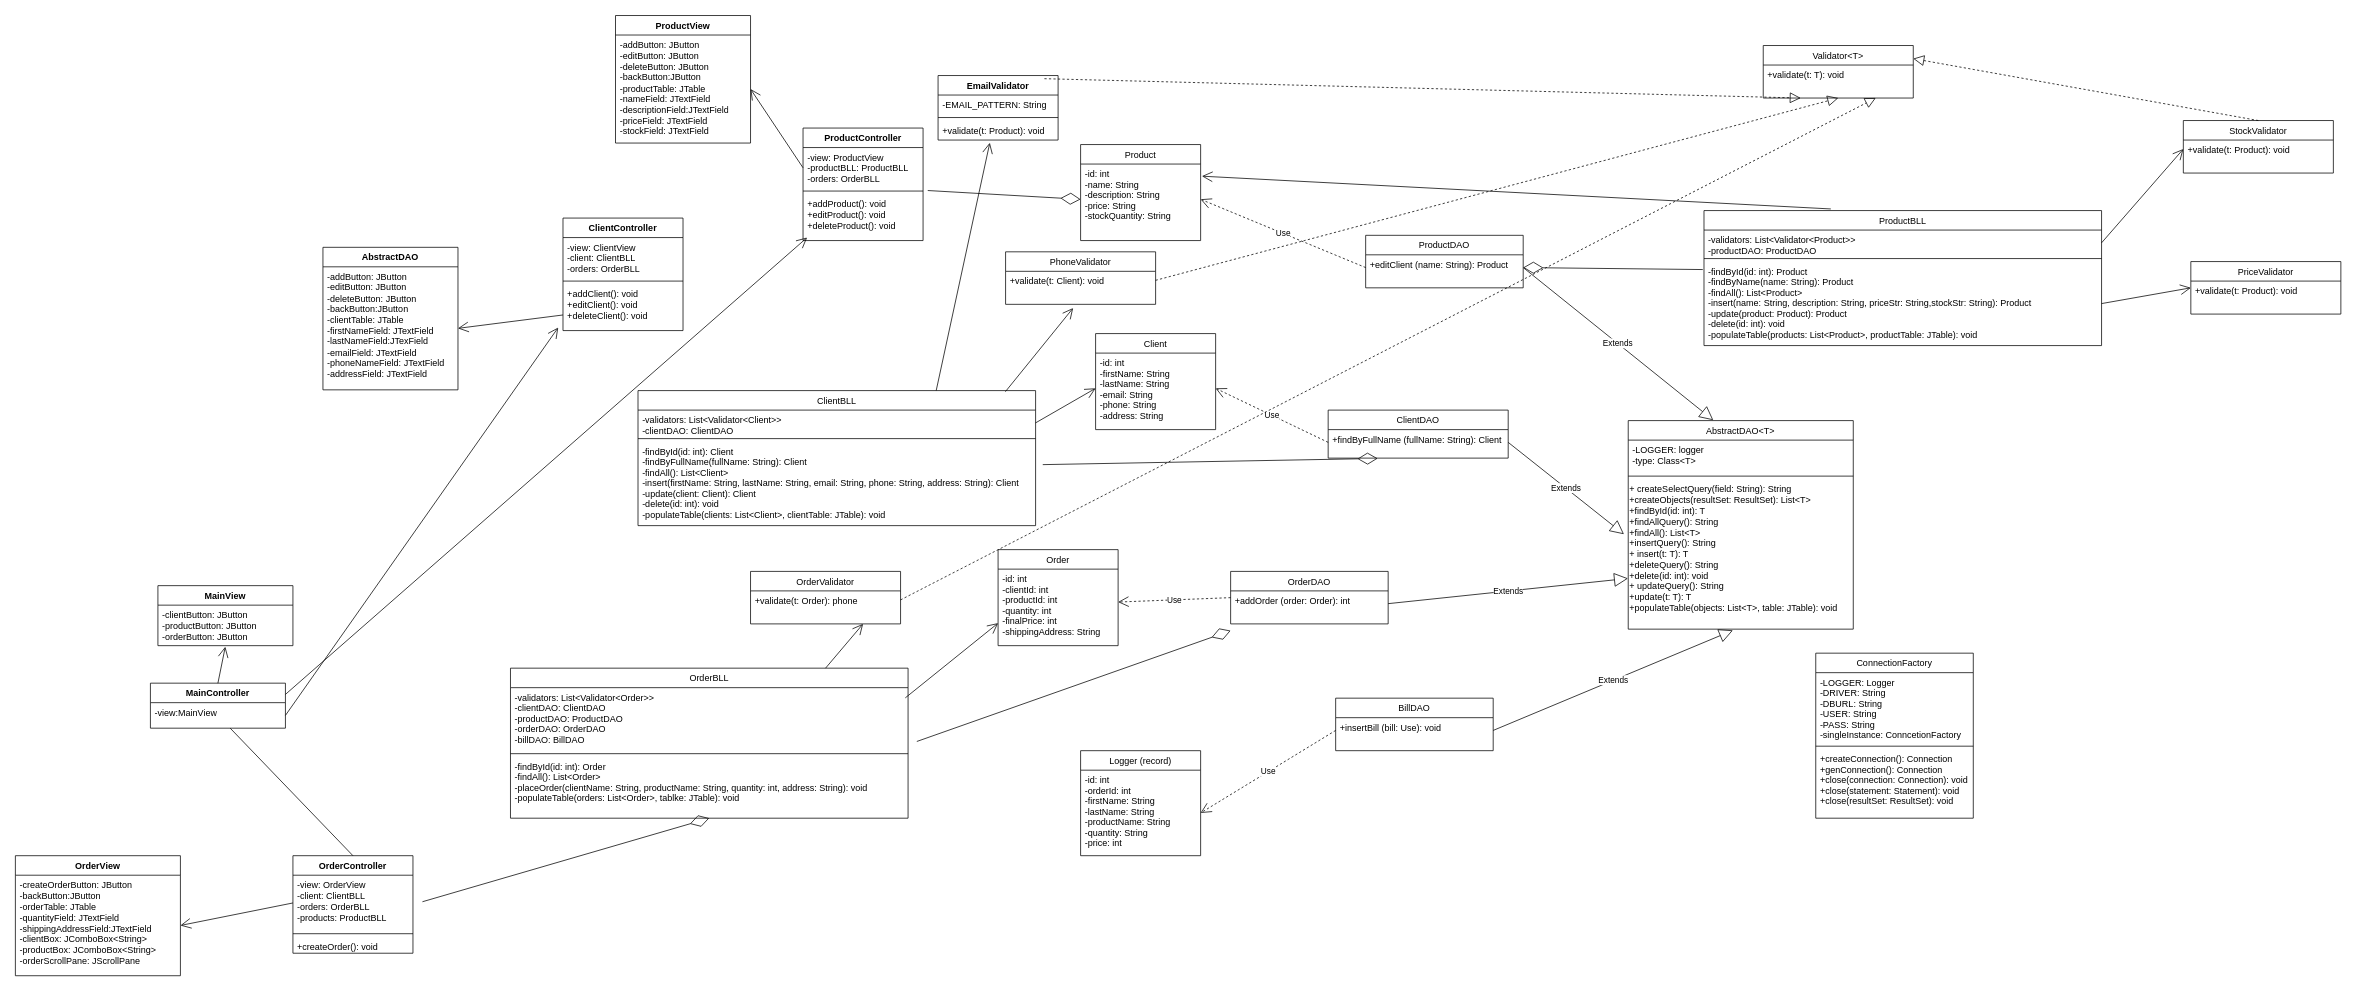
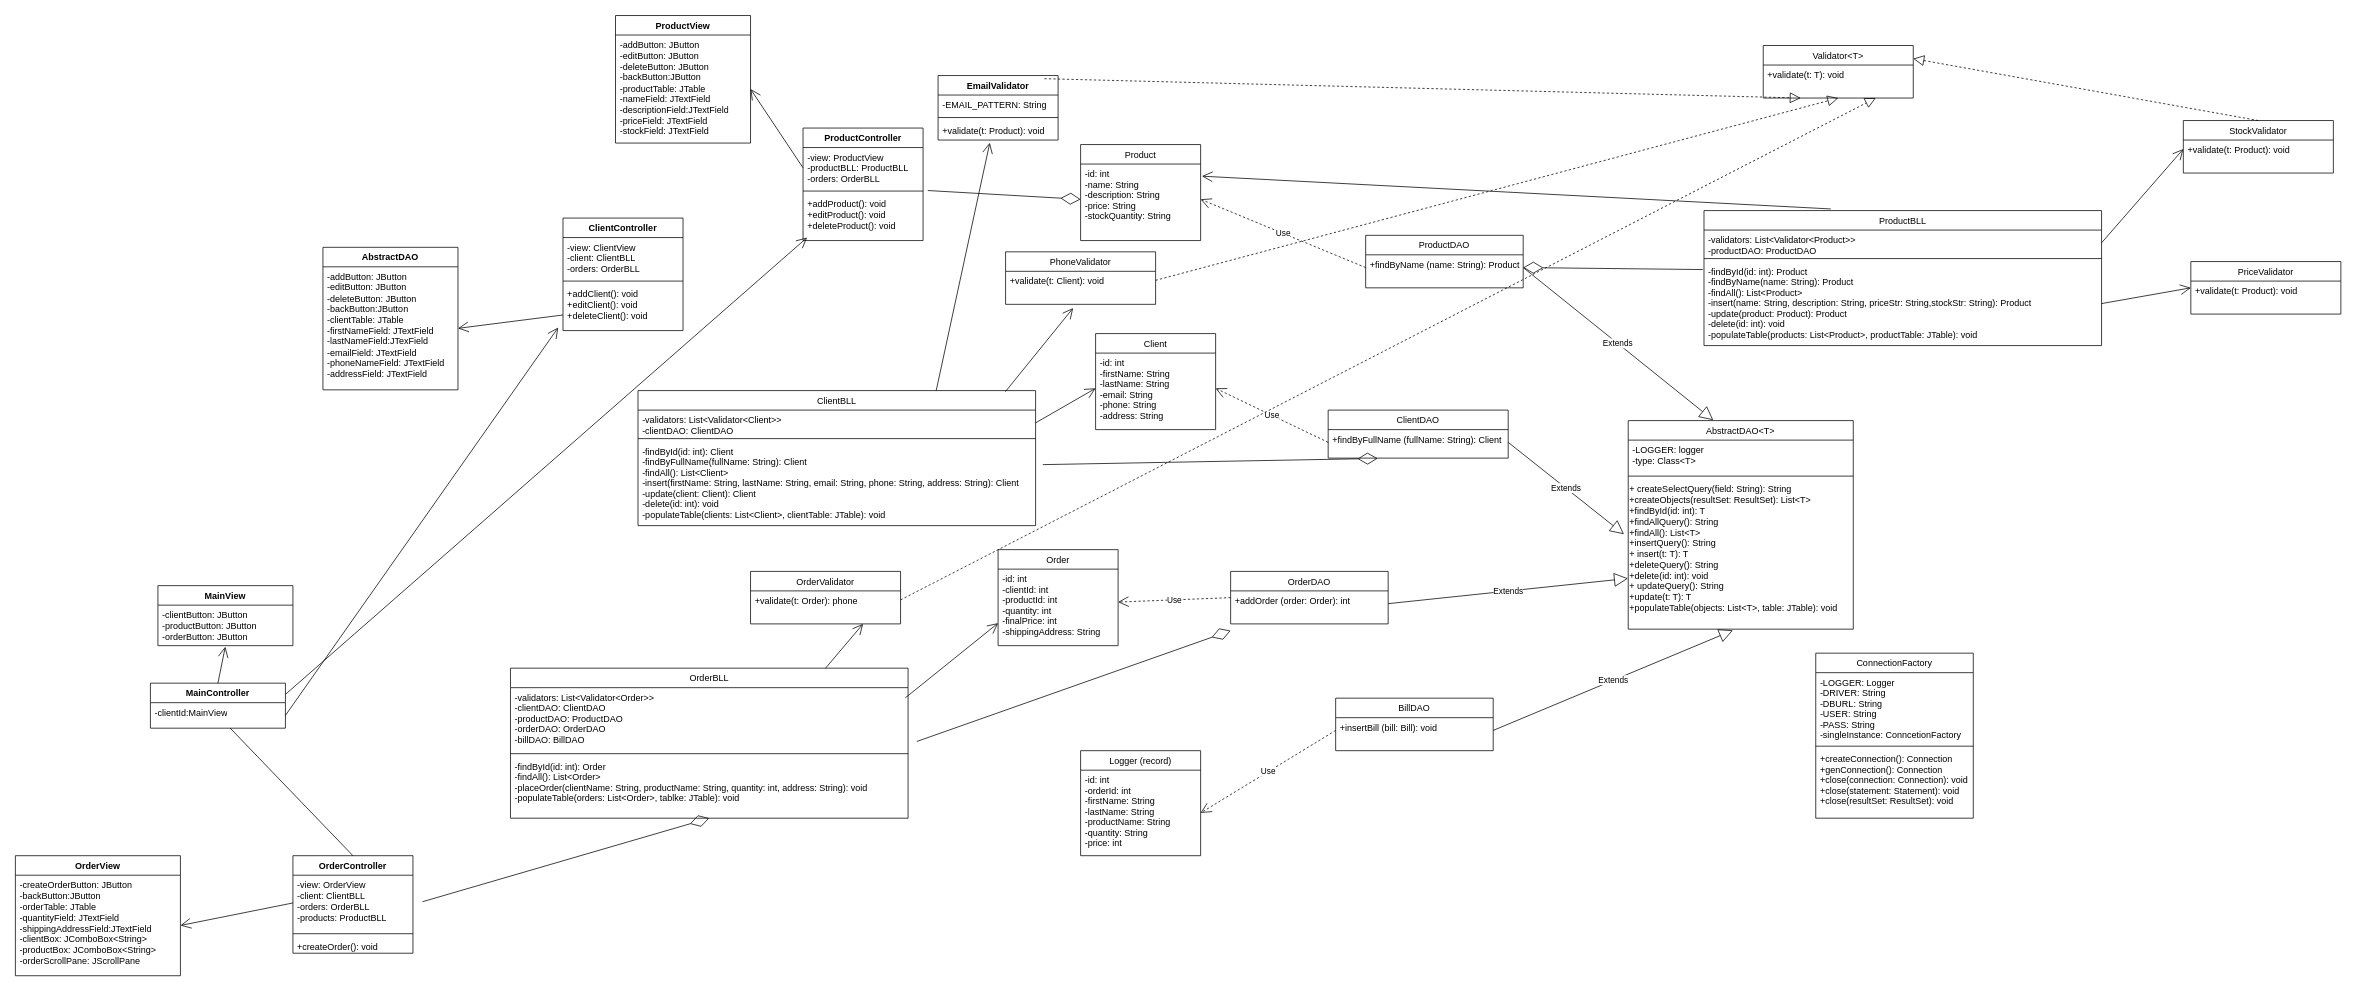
(1447, 265) -> (1450, 265)
(185, 713) -> (194, 713)
(1397, 728) -> (1396, 728)
